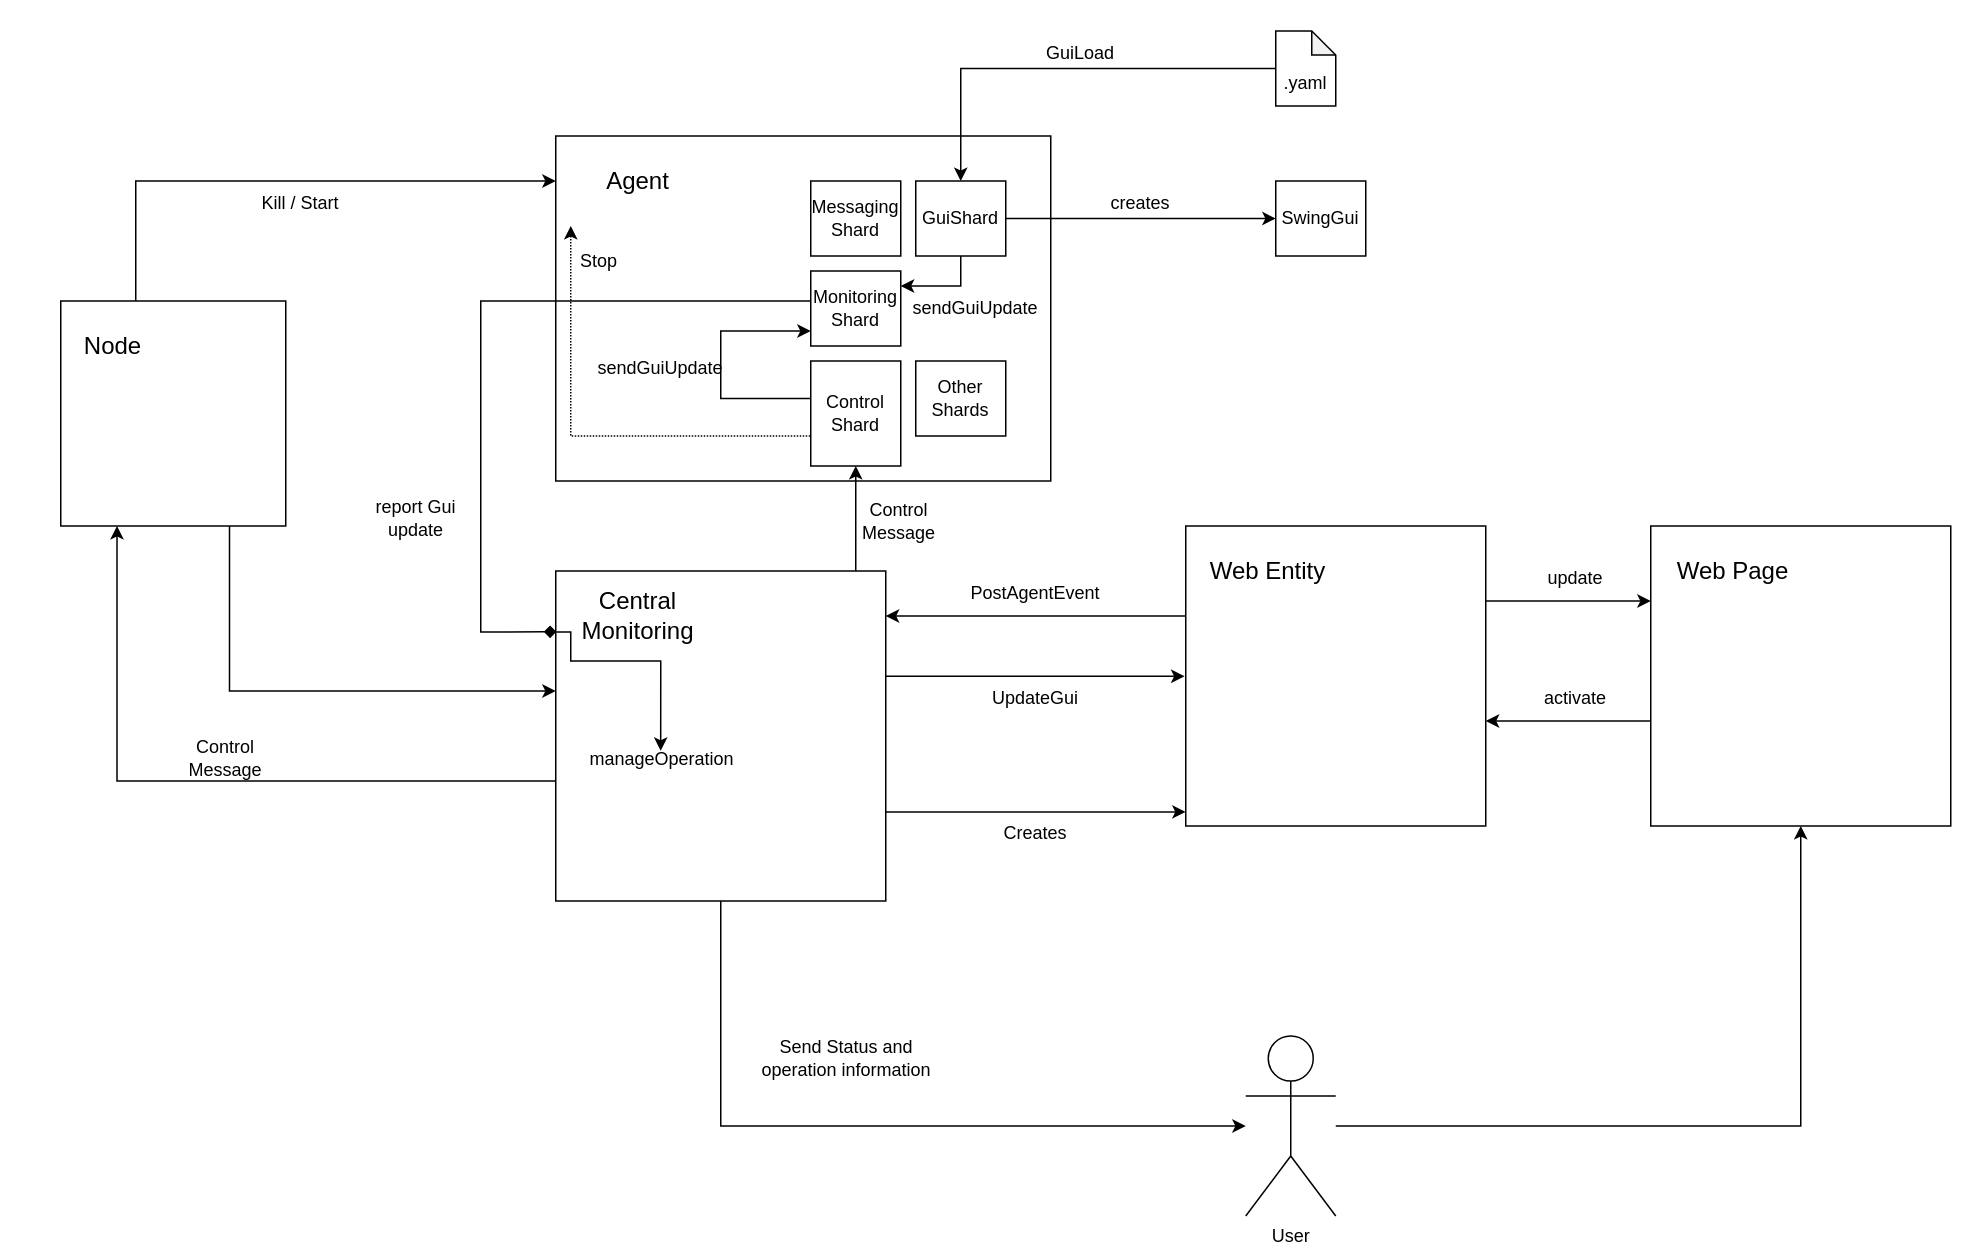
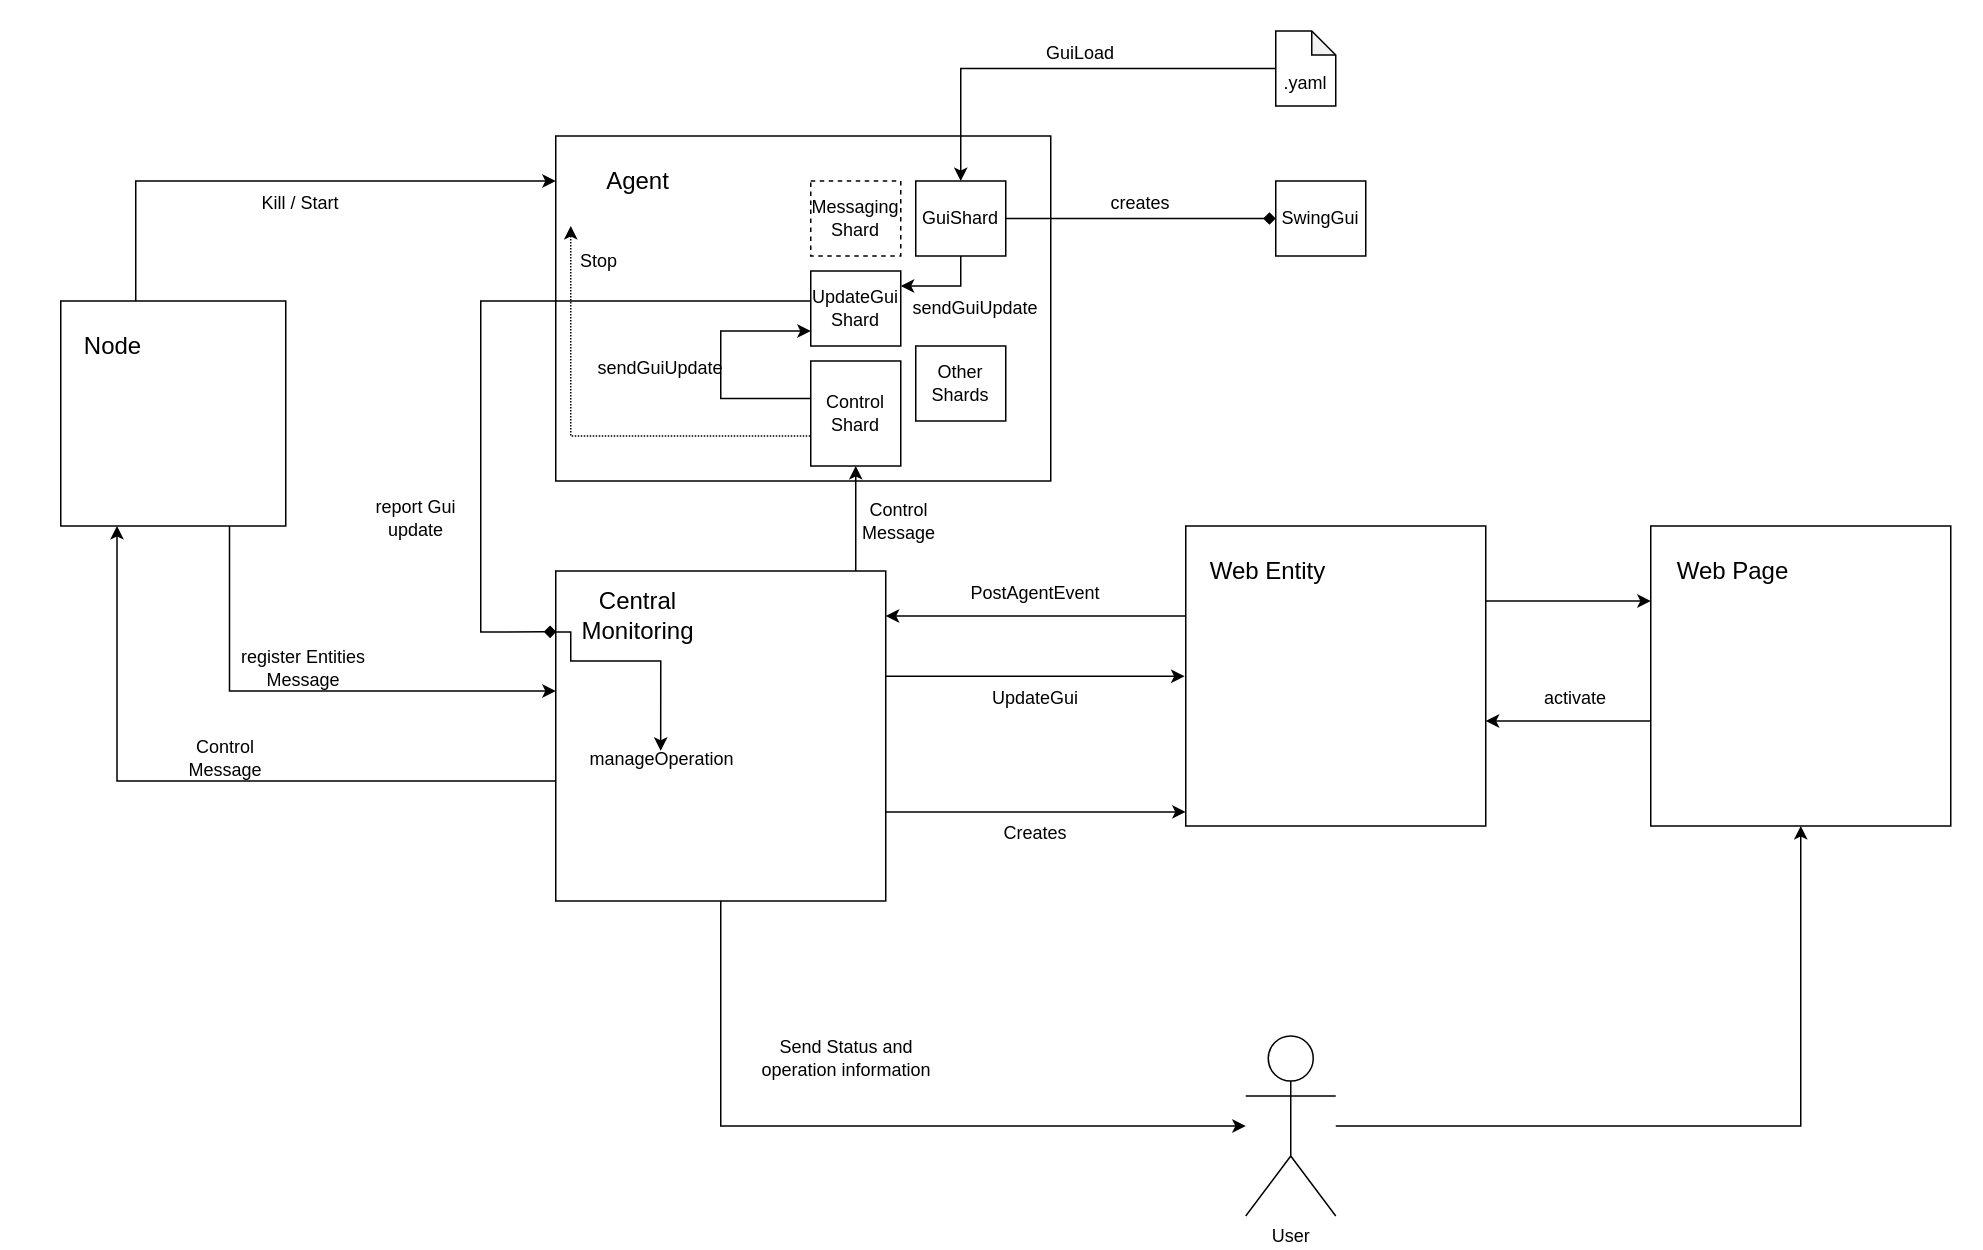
(856, 218) -> (856, 218)
(1264, 218) -> (1263, 218)
(856, 308) -> (856, 308)
(961, 398) -> (961, 383)
(1576, 578) -> none
none -> (304, 668)
